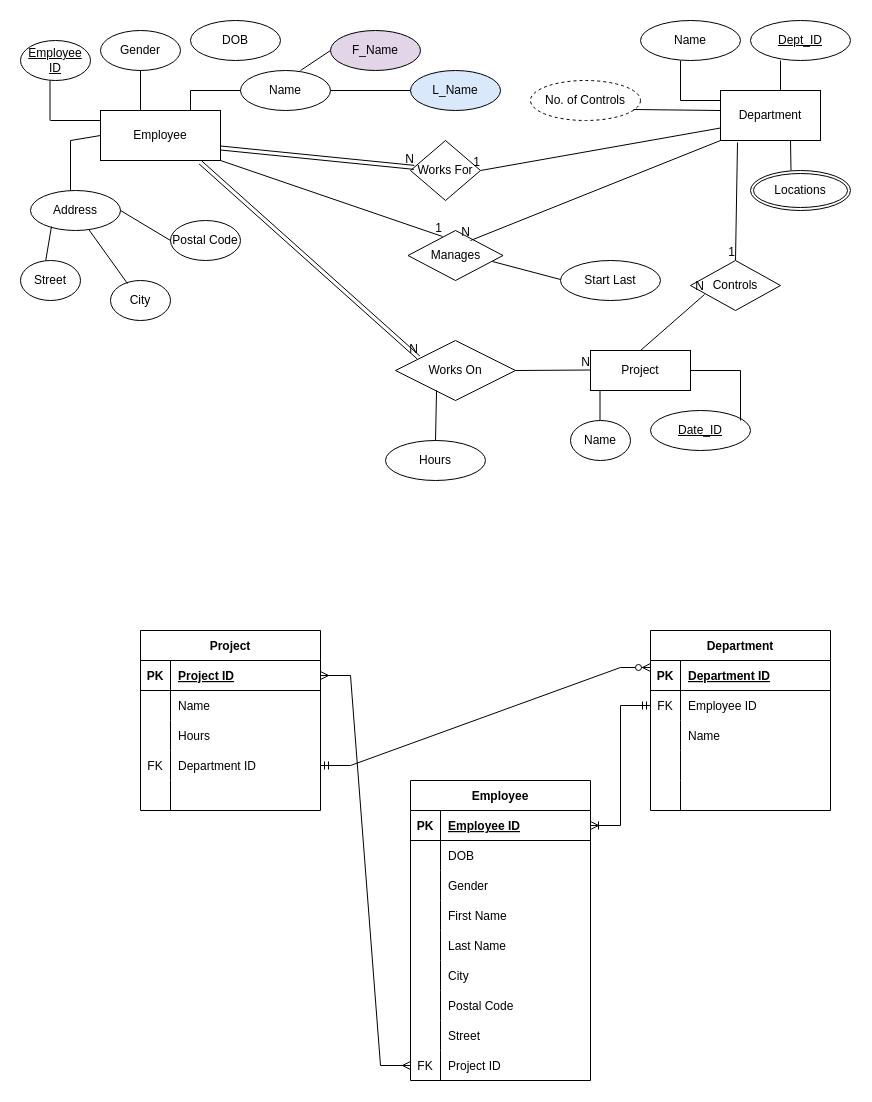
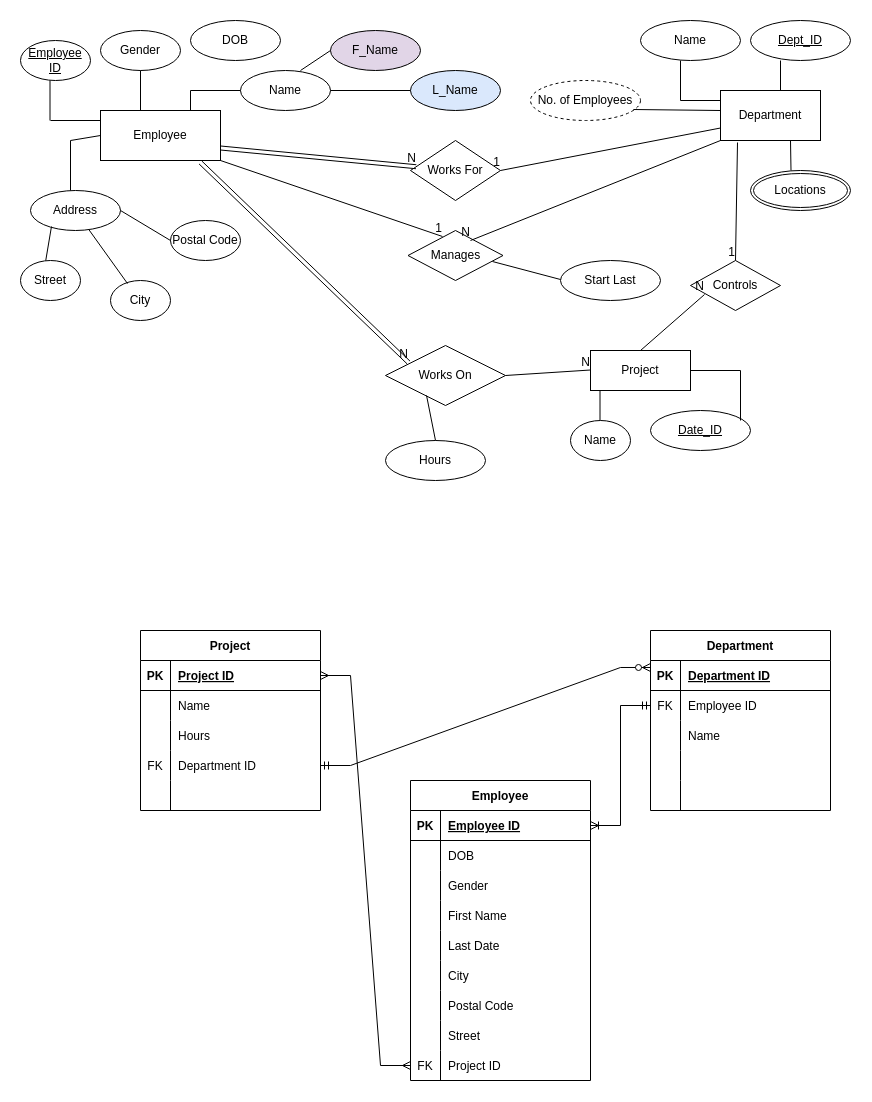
(586, 101) -> (586, 101)
(446, 171) -> (456, 171)
(456, 371) -> (446, 376)
(477, 946) -> (477, 946)
